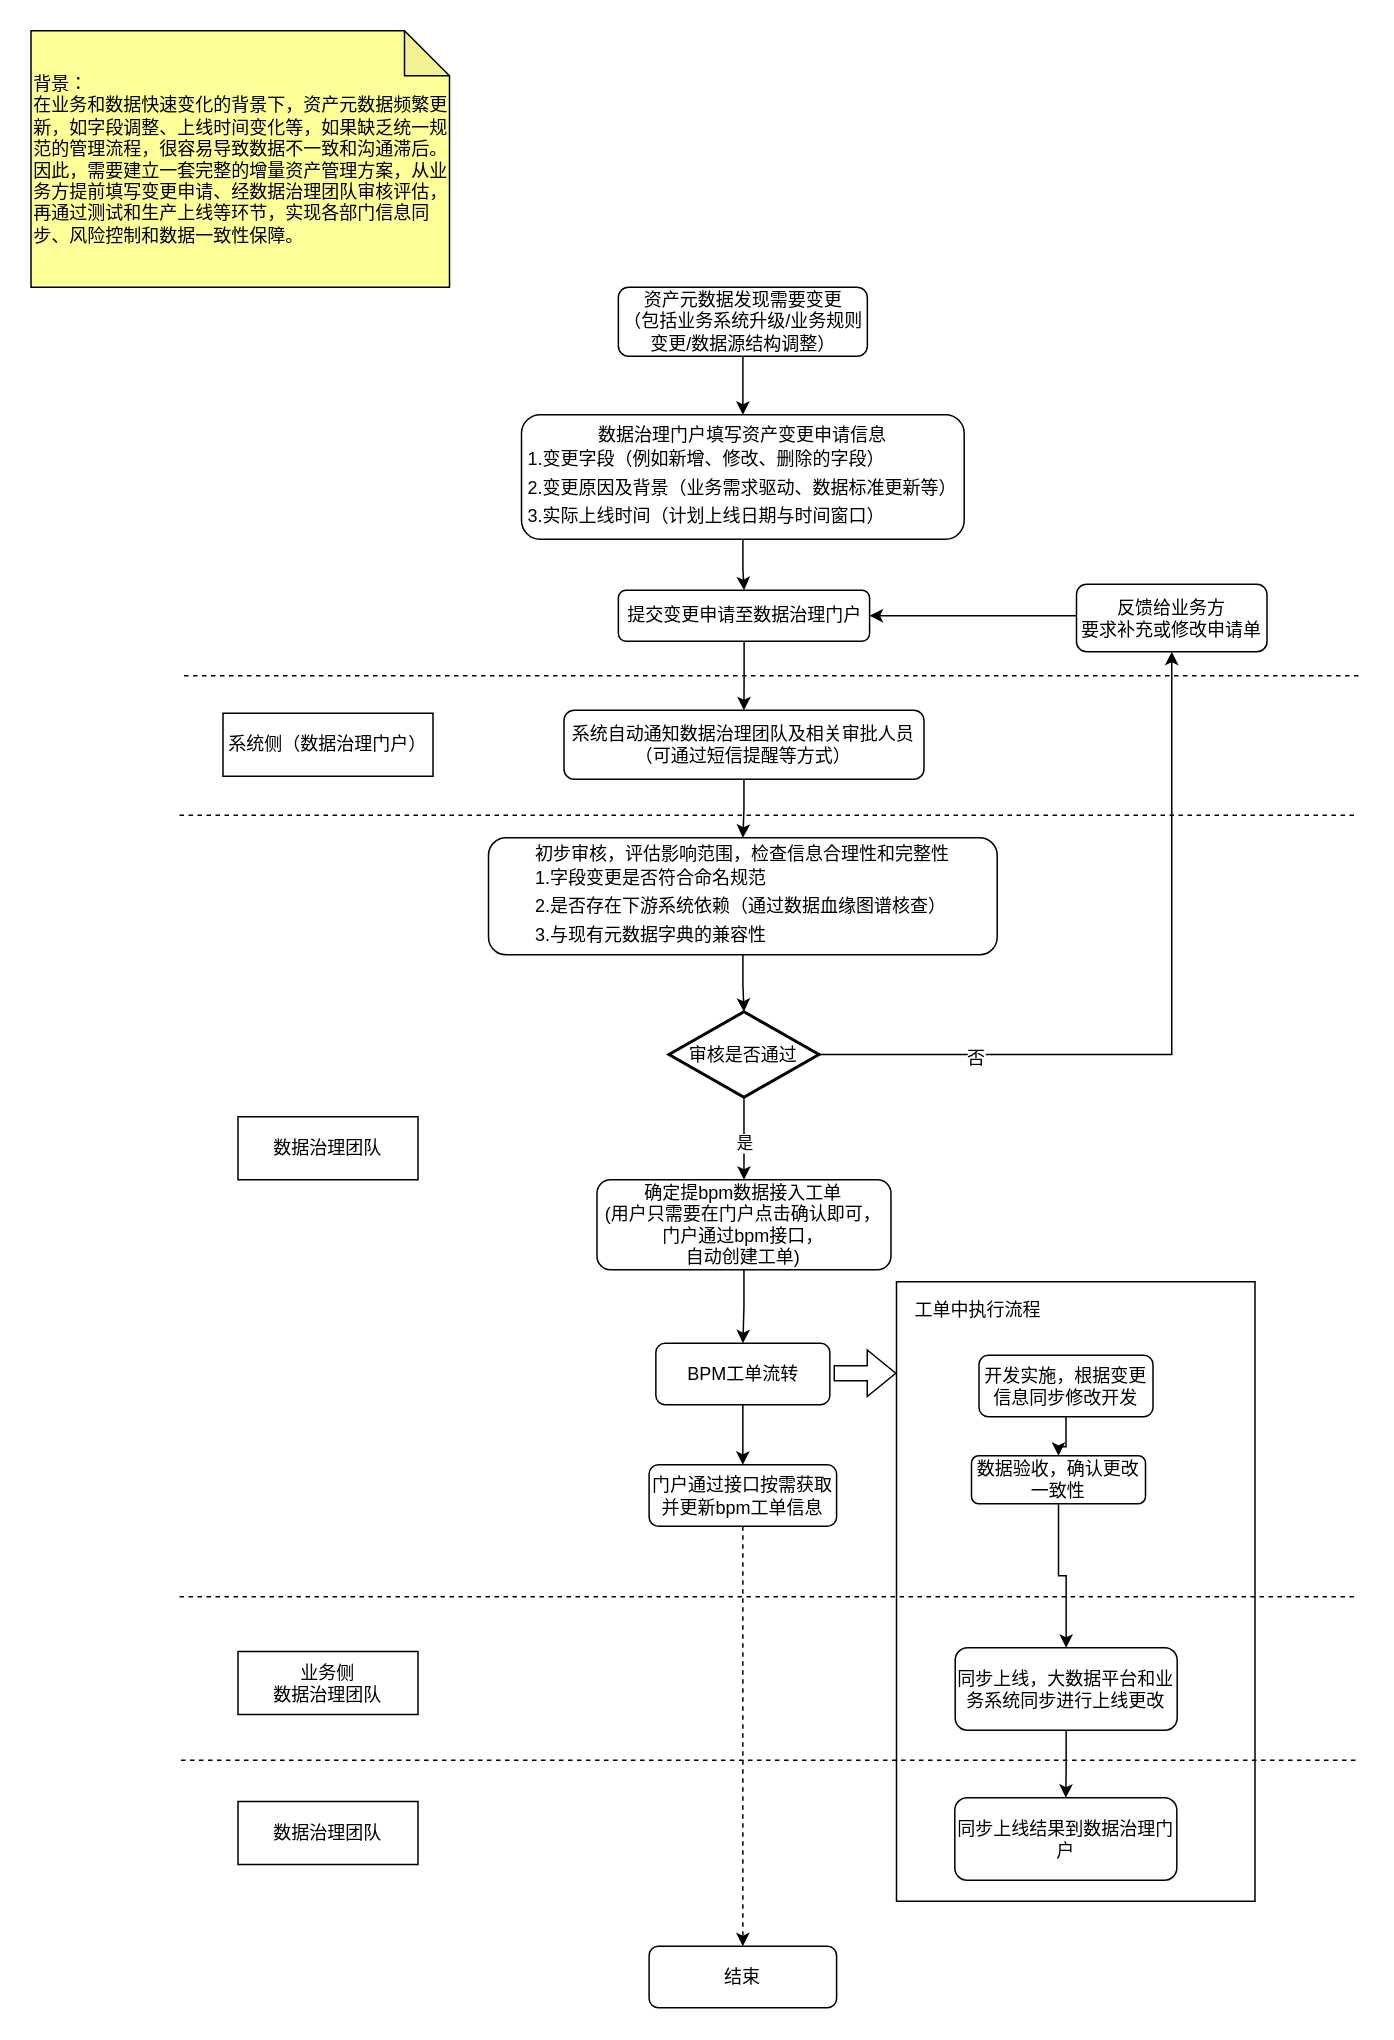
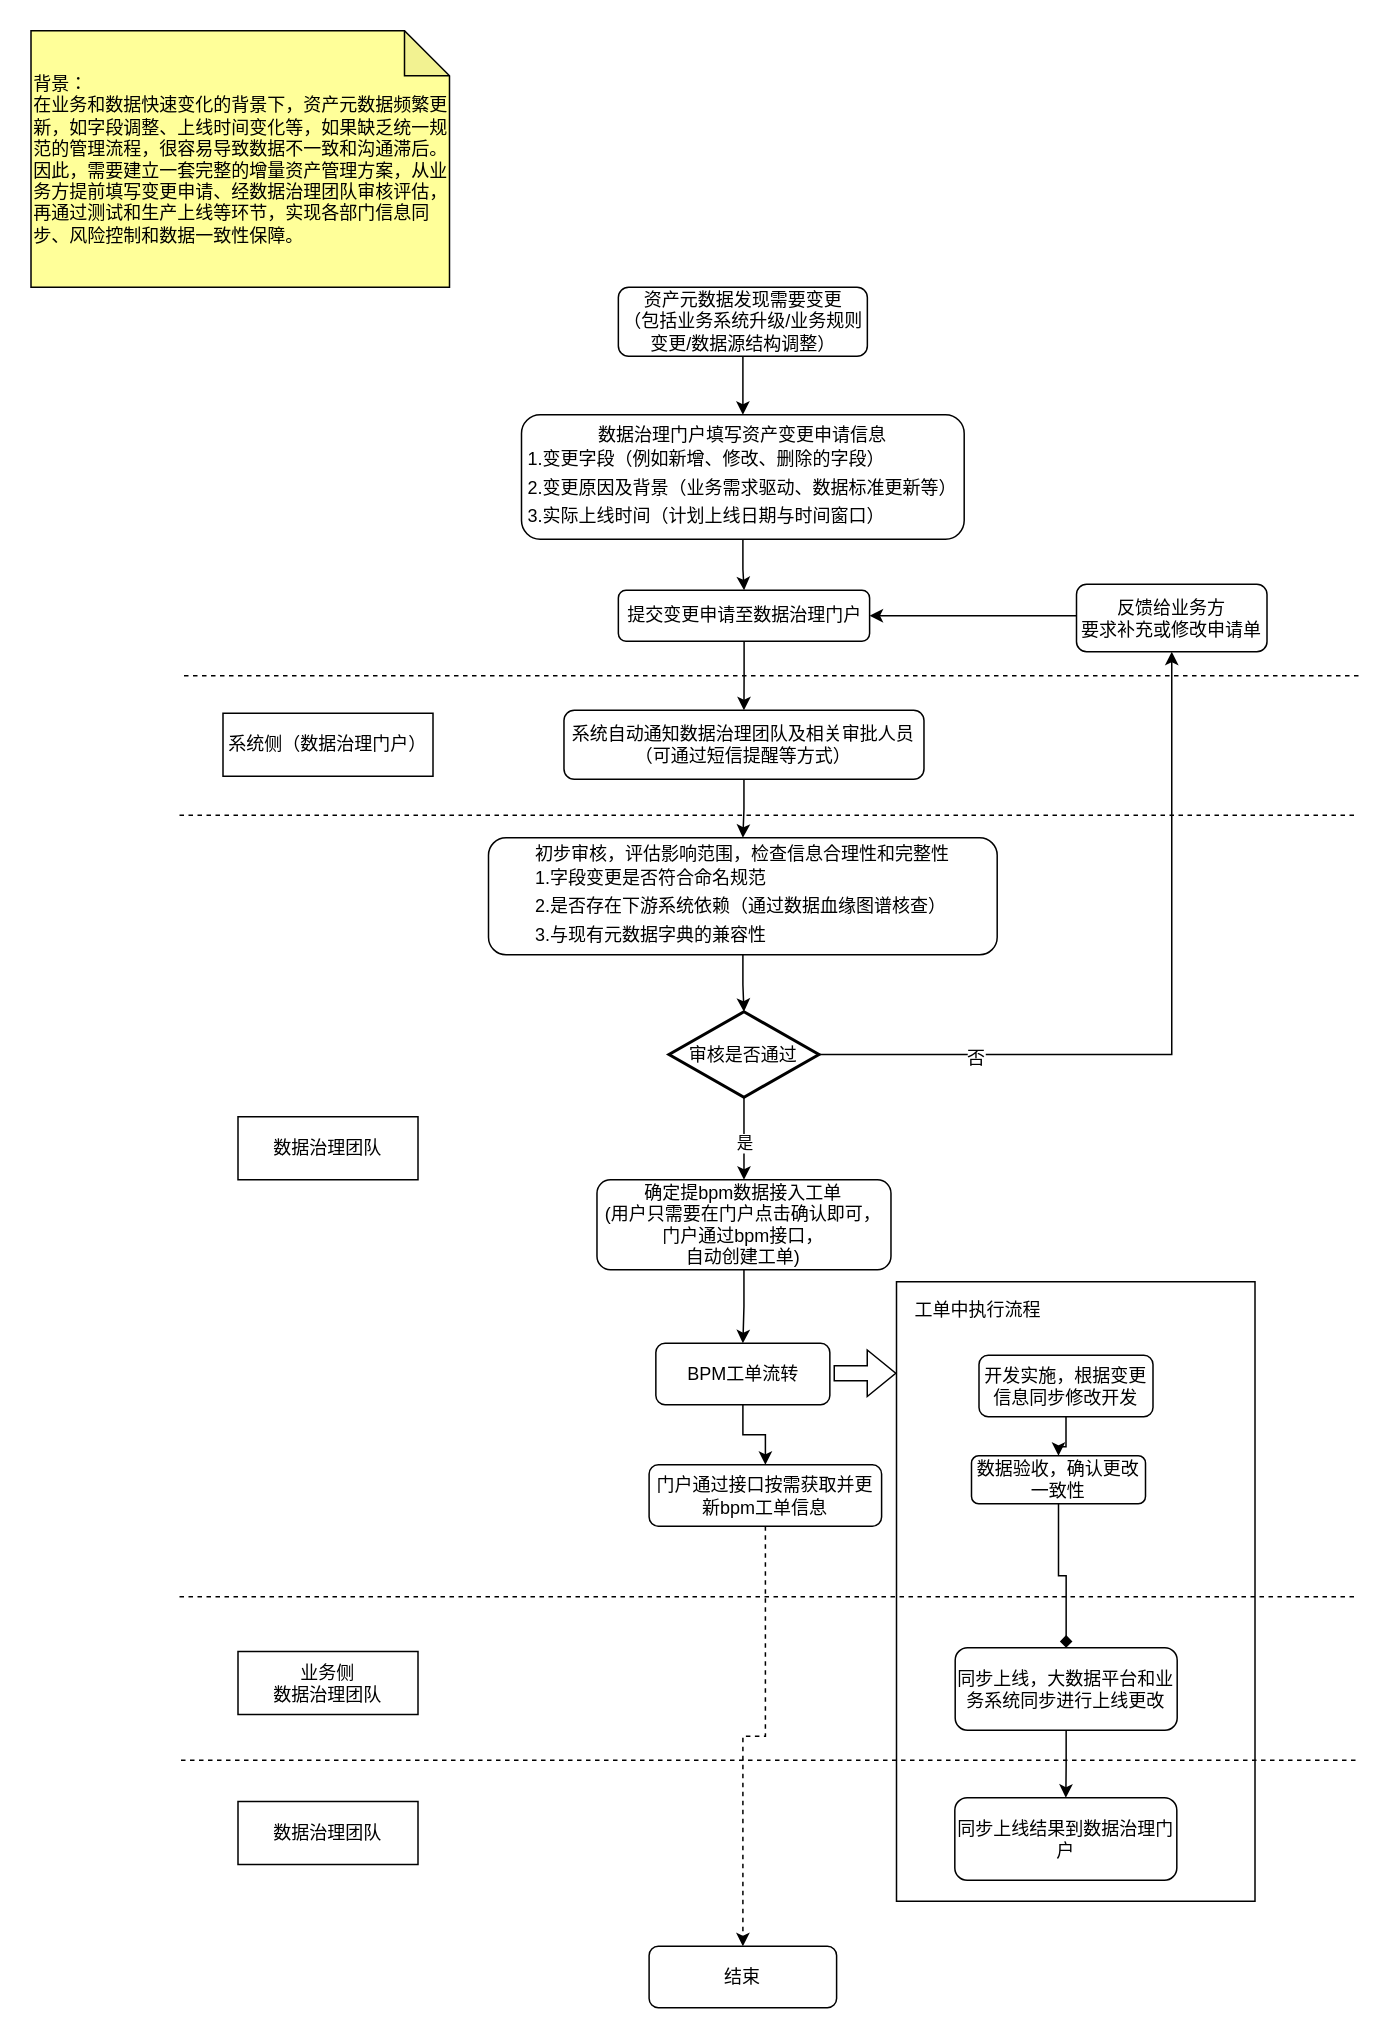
(743, 1496) -> (765, 1496)
(1066, 1636) -> (1066, 1635)
